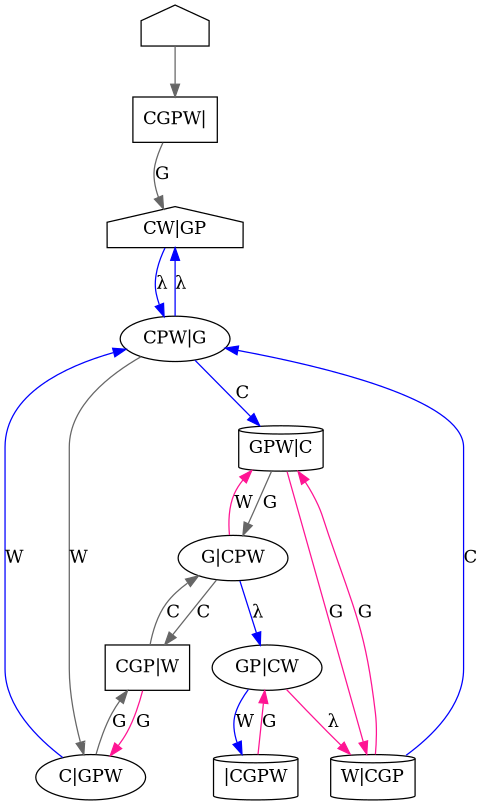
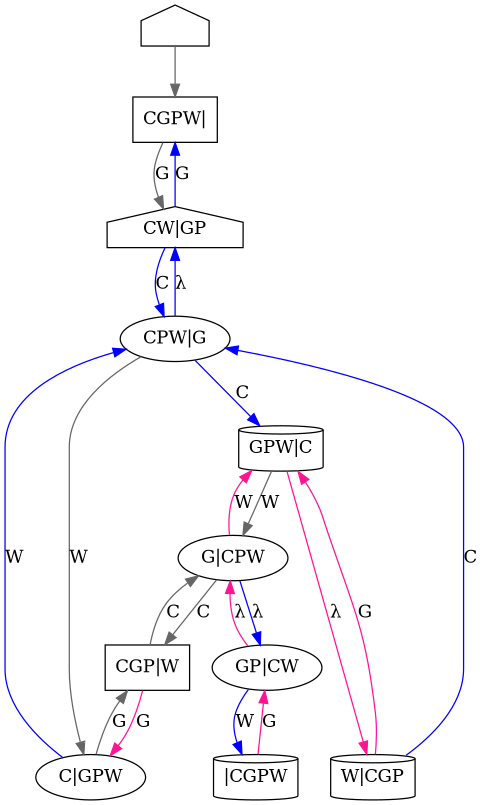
none -> (175, 181)
(163, 284) -> (163, 284)
(270, 503) -> (270, 503)
(336, 613) -> (336, 613)
(313, 718) -> (234, 621)
